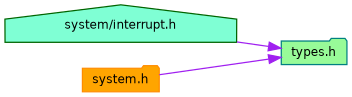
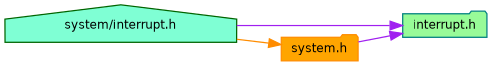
none -> (253, 41)
(314, 53) -> (445, 26)
